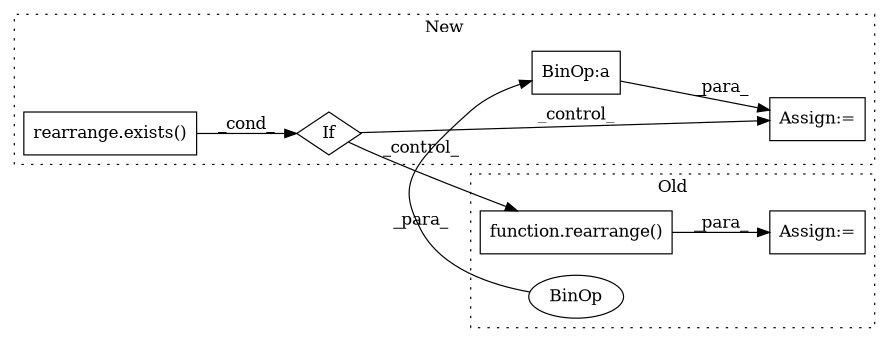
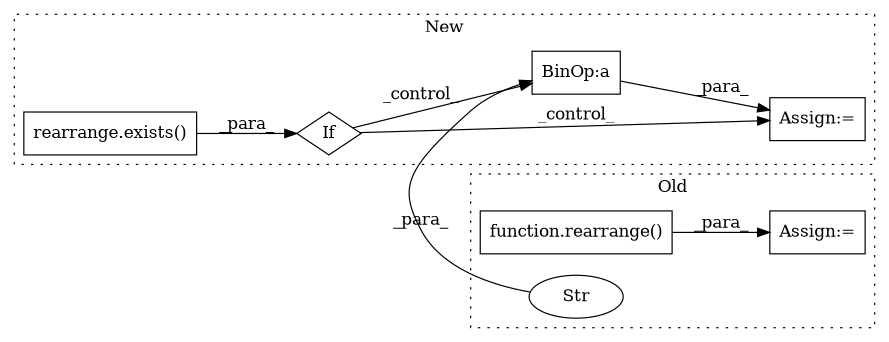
(247, 125) -> (247, 125)
(427, 175) -> (436, 107)
(576, 297) -> (576, 297)
